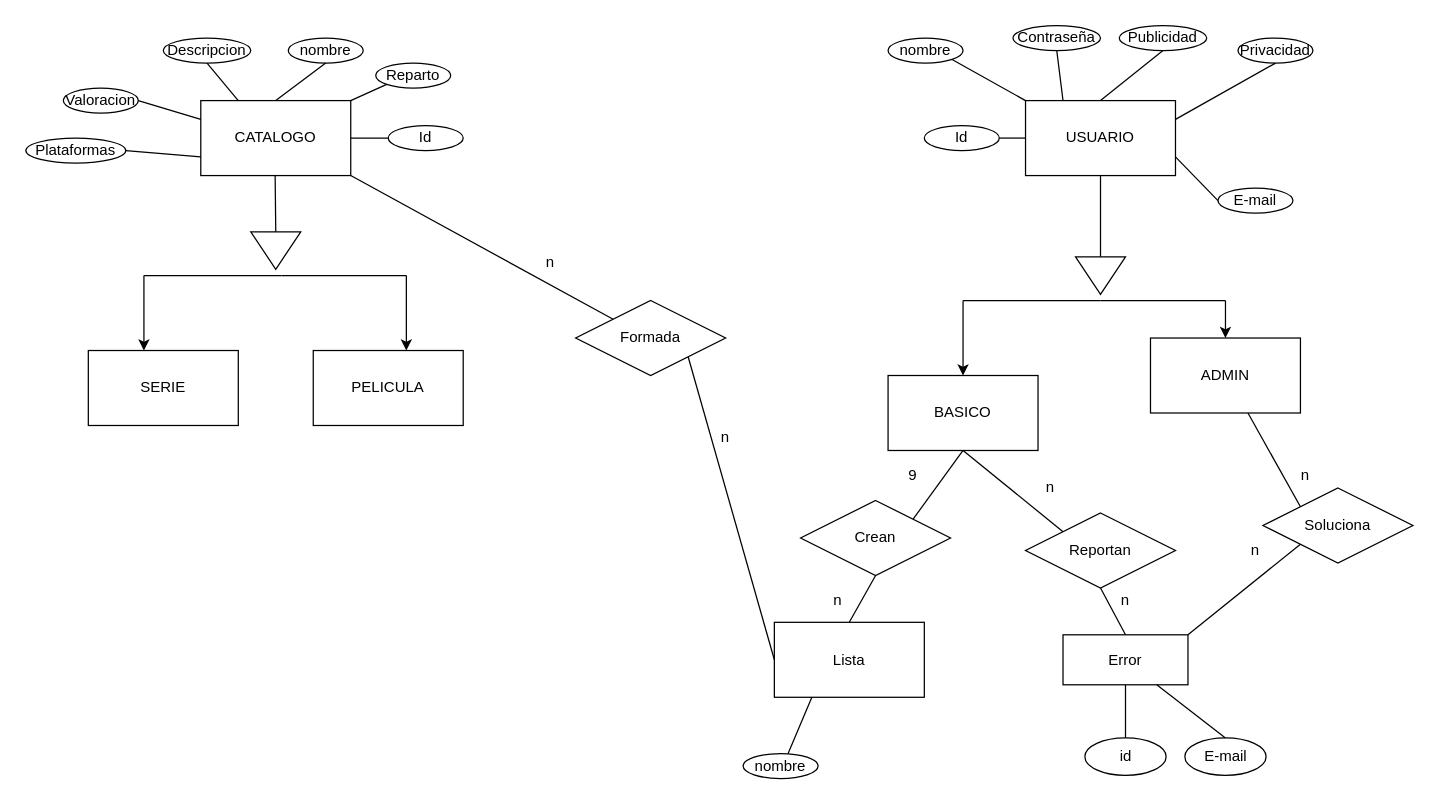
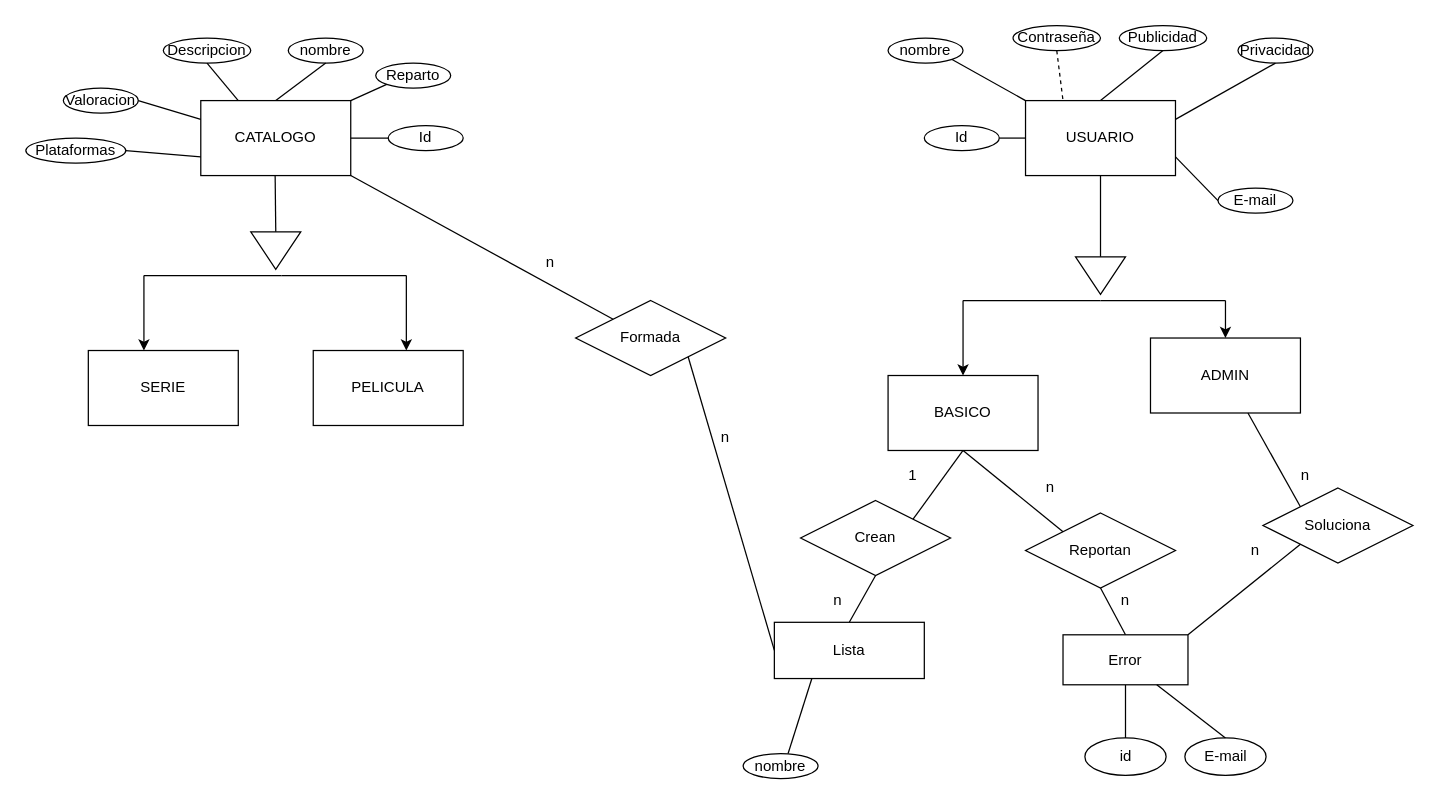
(1060, 76) -> (1060, 76)
(913, 476) -> (913, 476)
(849, 660) -> (849, 651)
